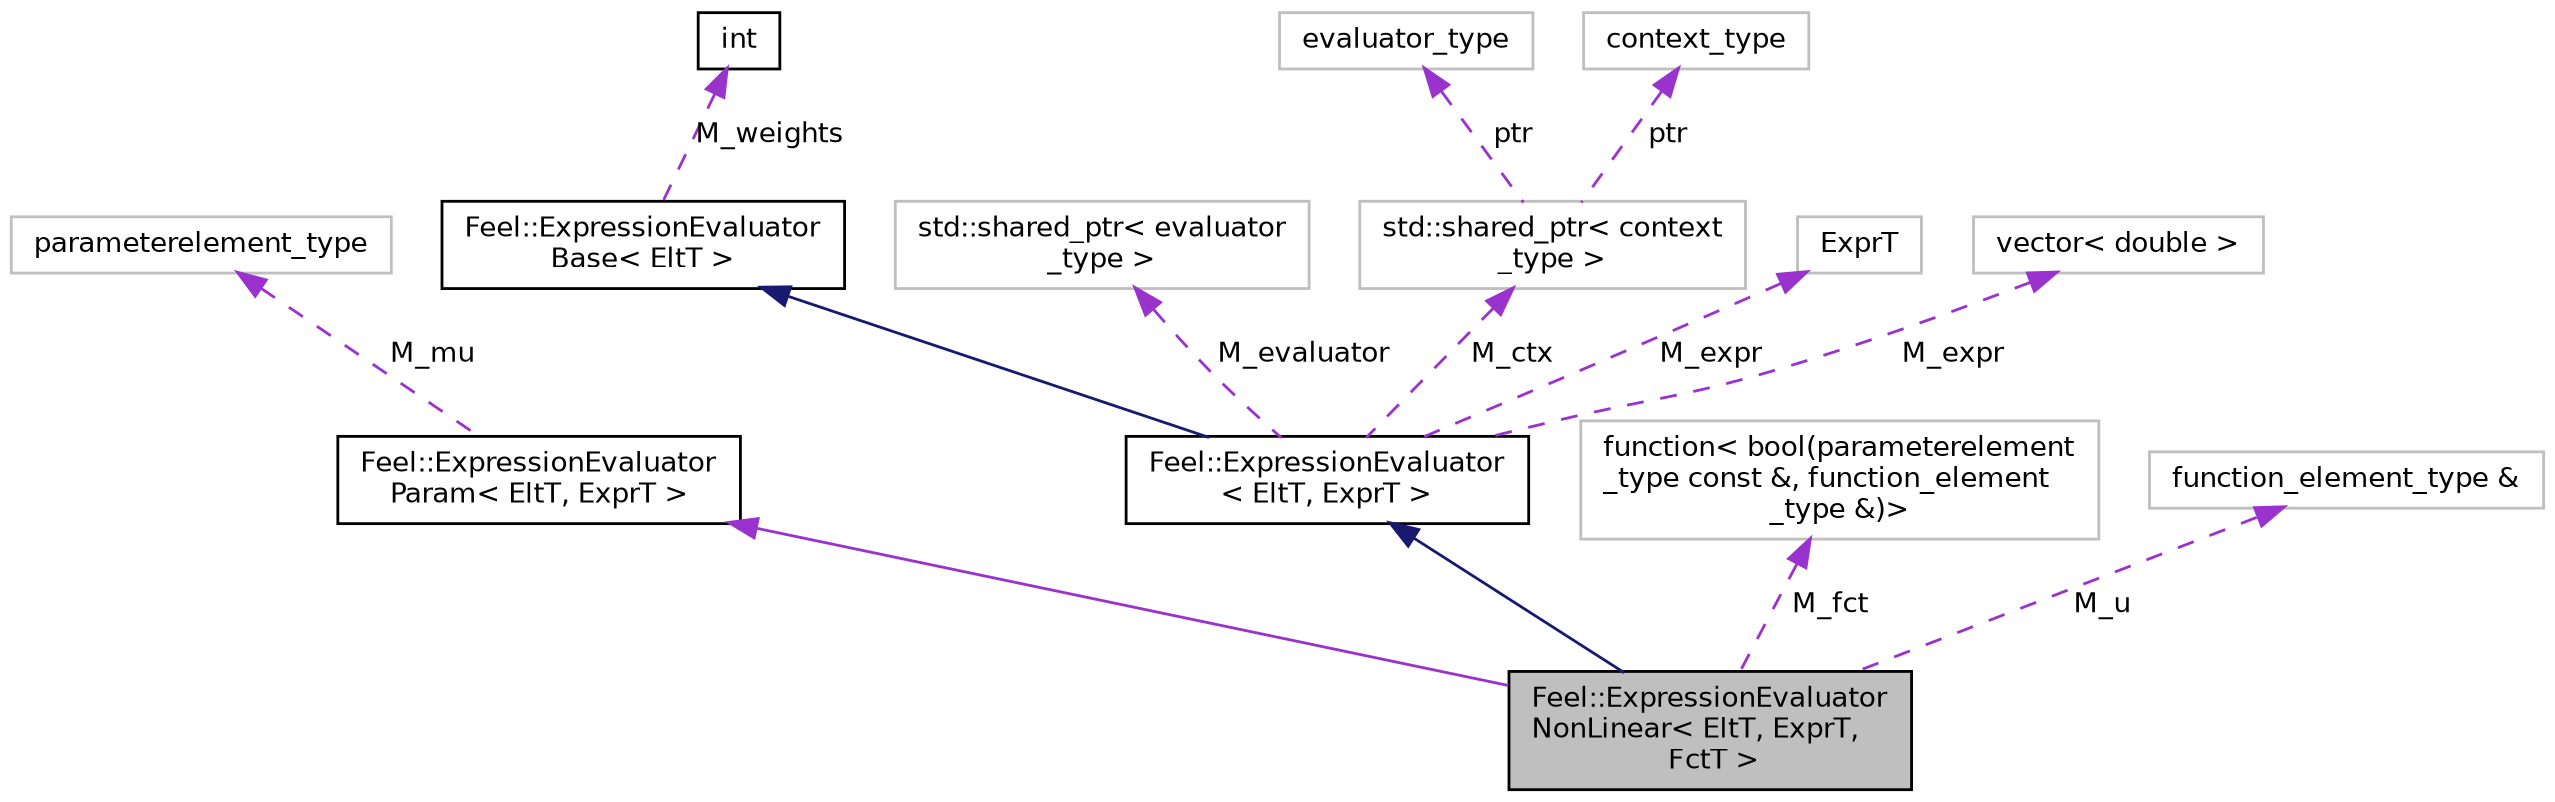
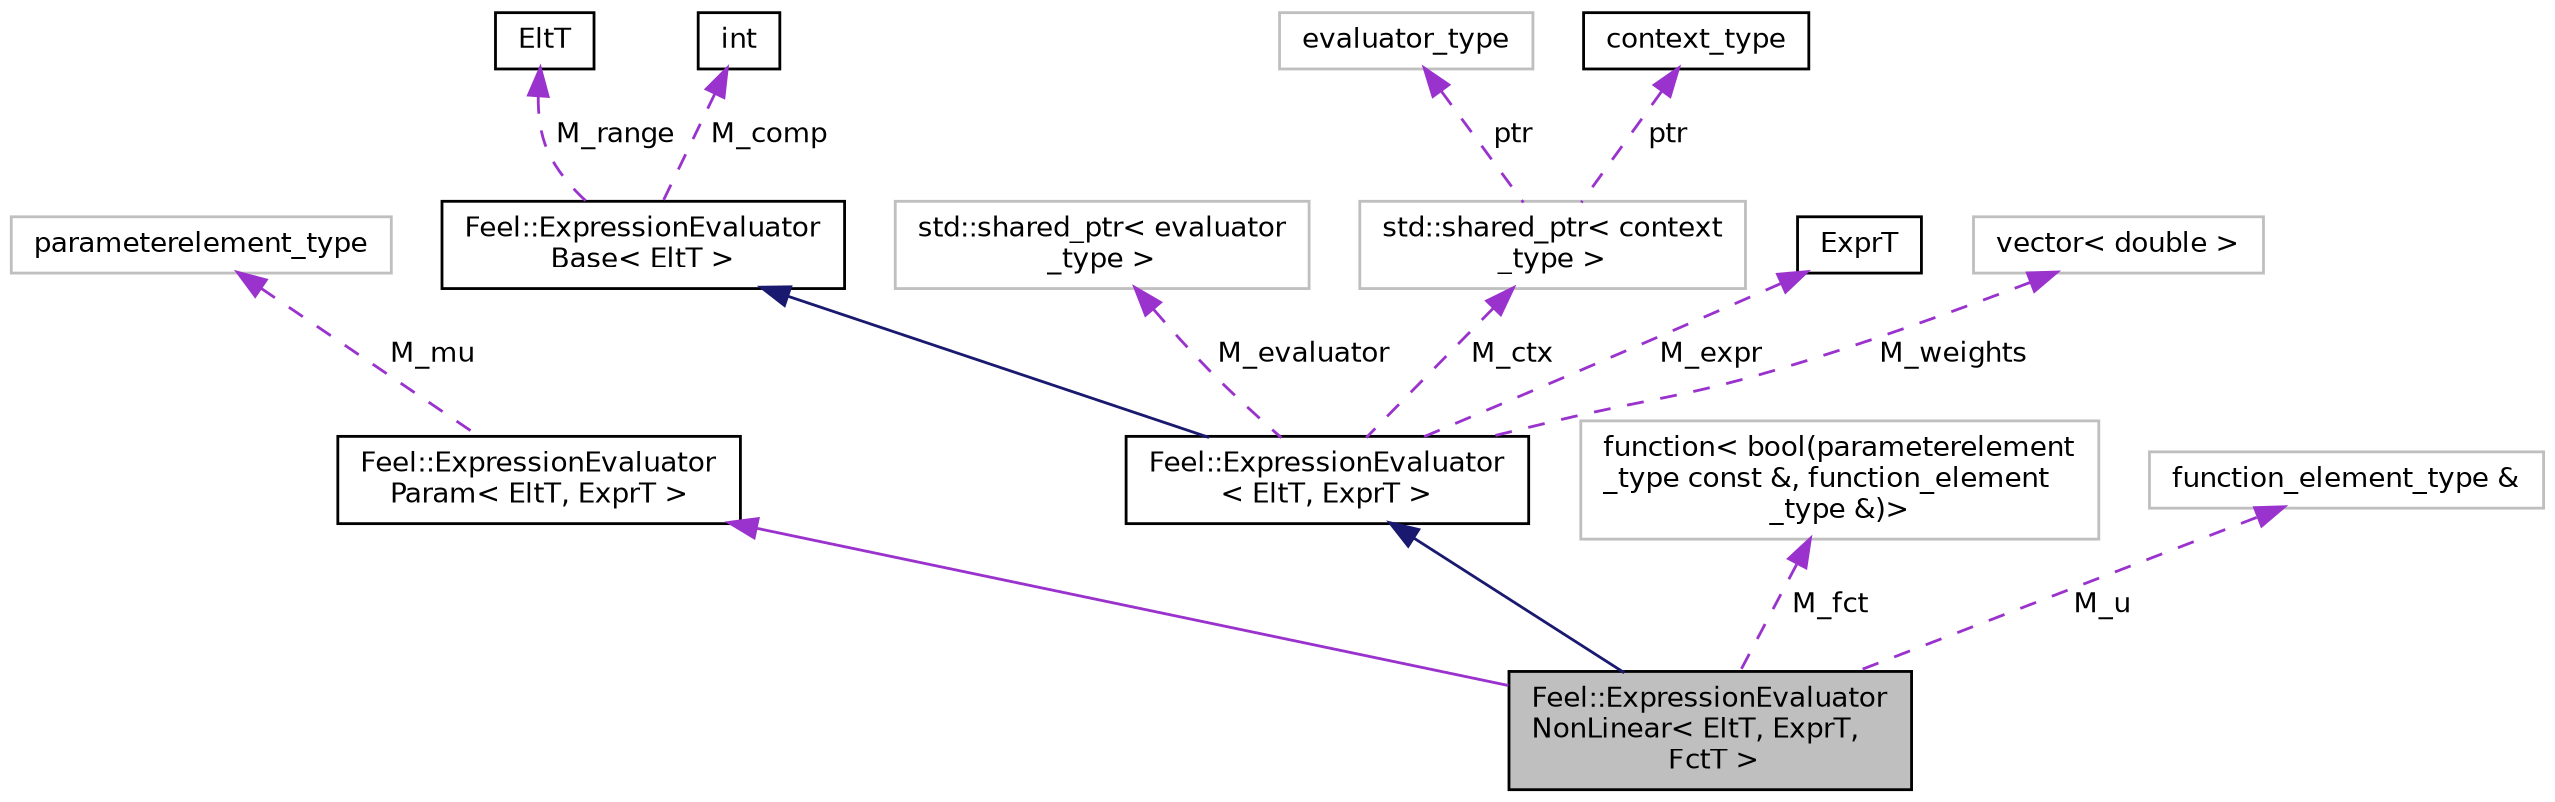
none -> (545, 41)
(1696, 41) -> (1696, 41)
(766, 135) -> (766, 135)
(1859, 245) -> (1859, 245)
(1950, 355) -> (1950, 355)
